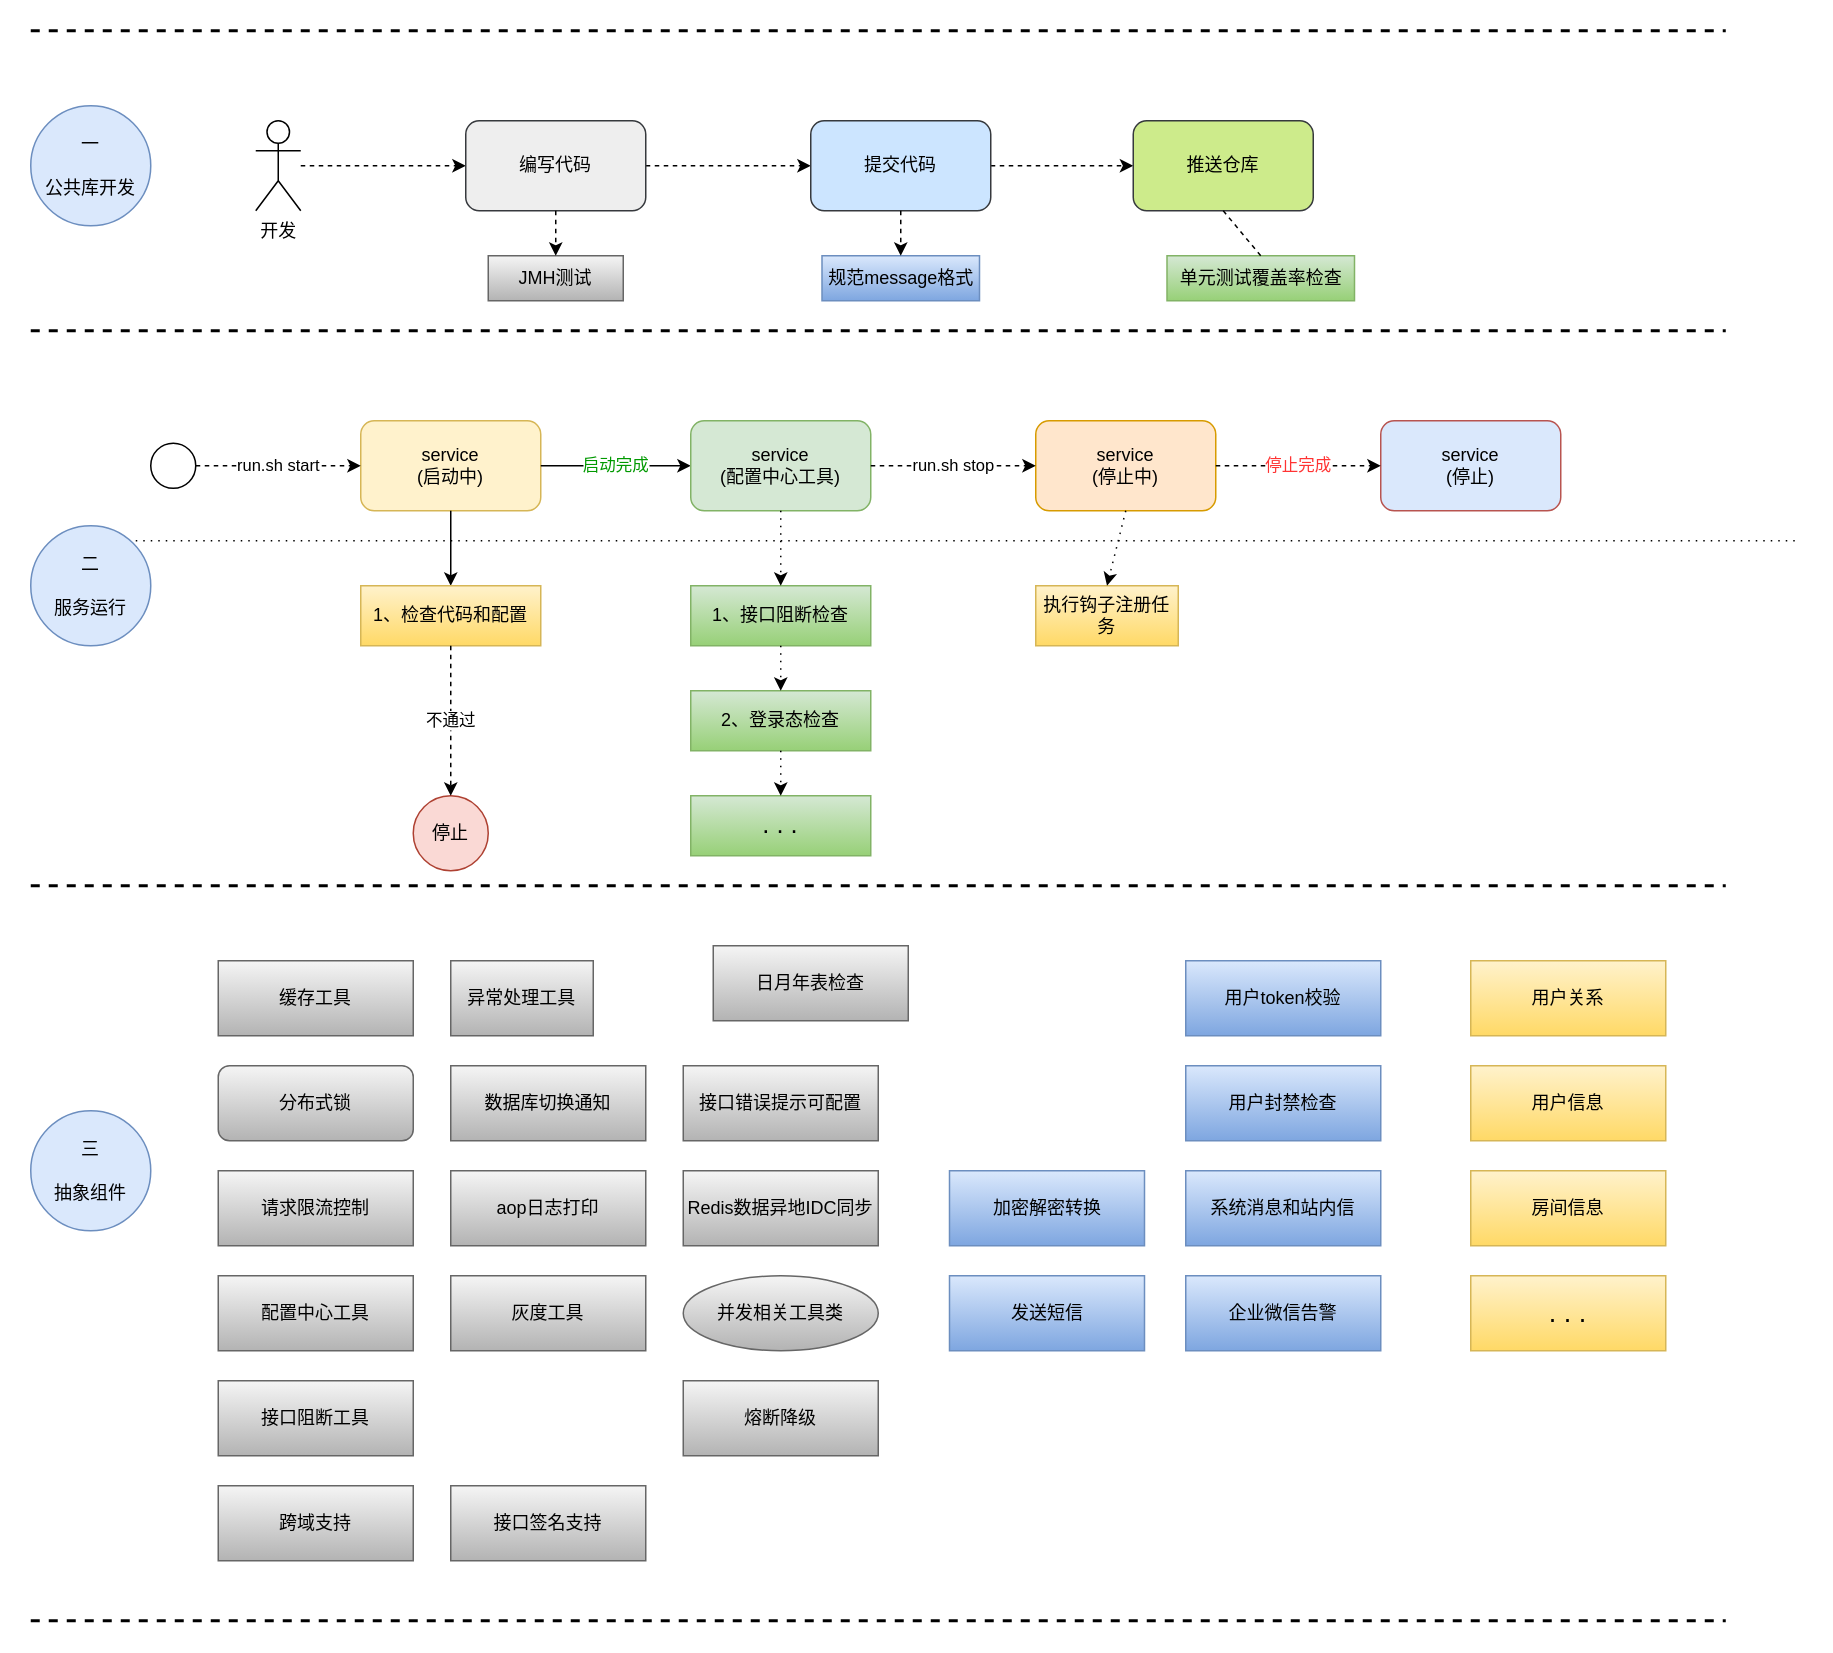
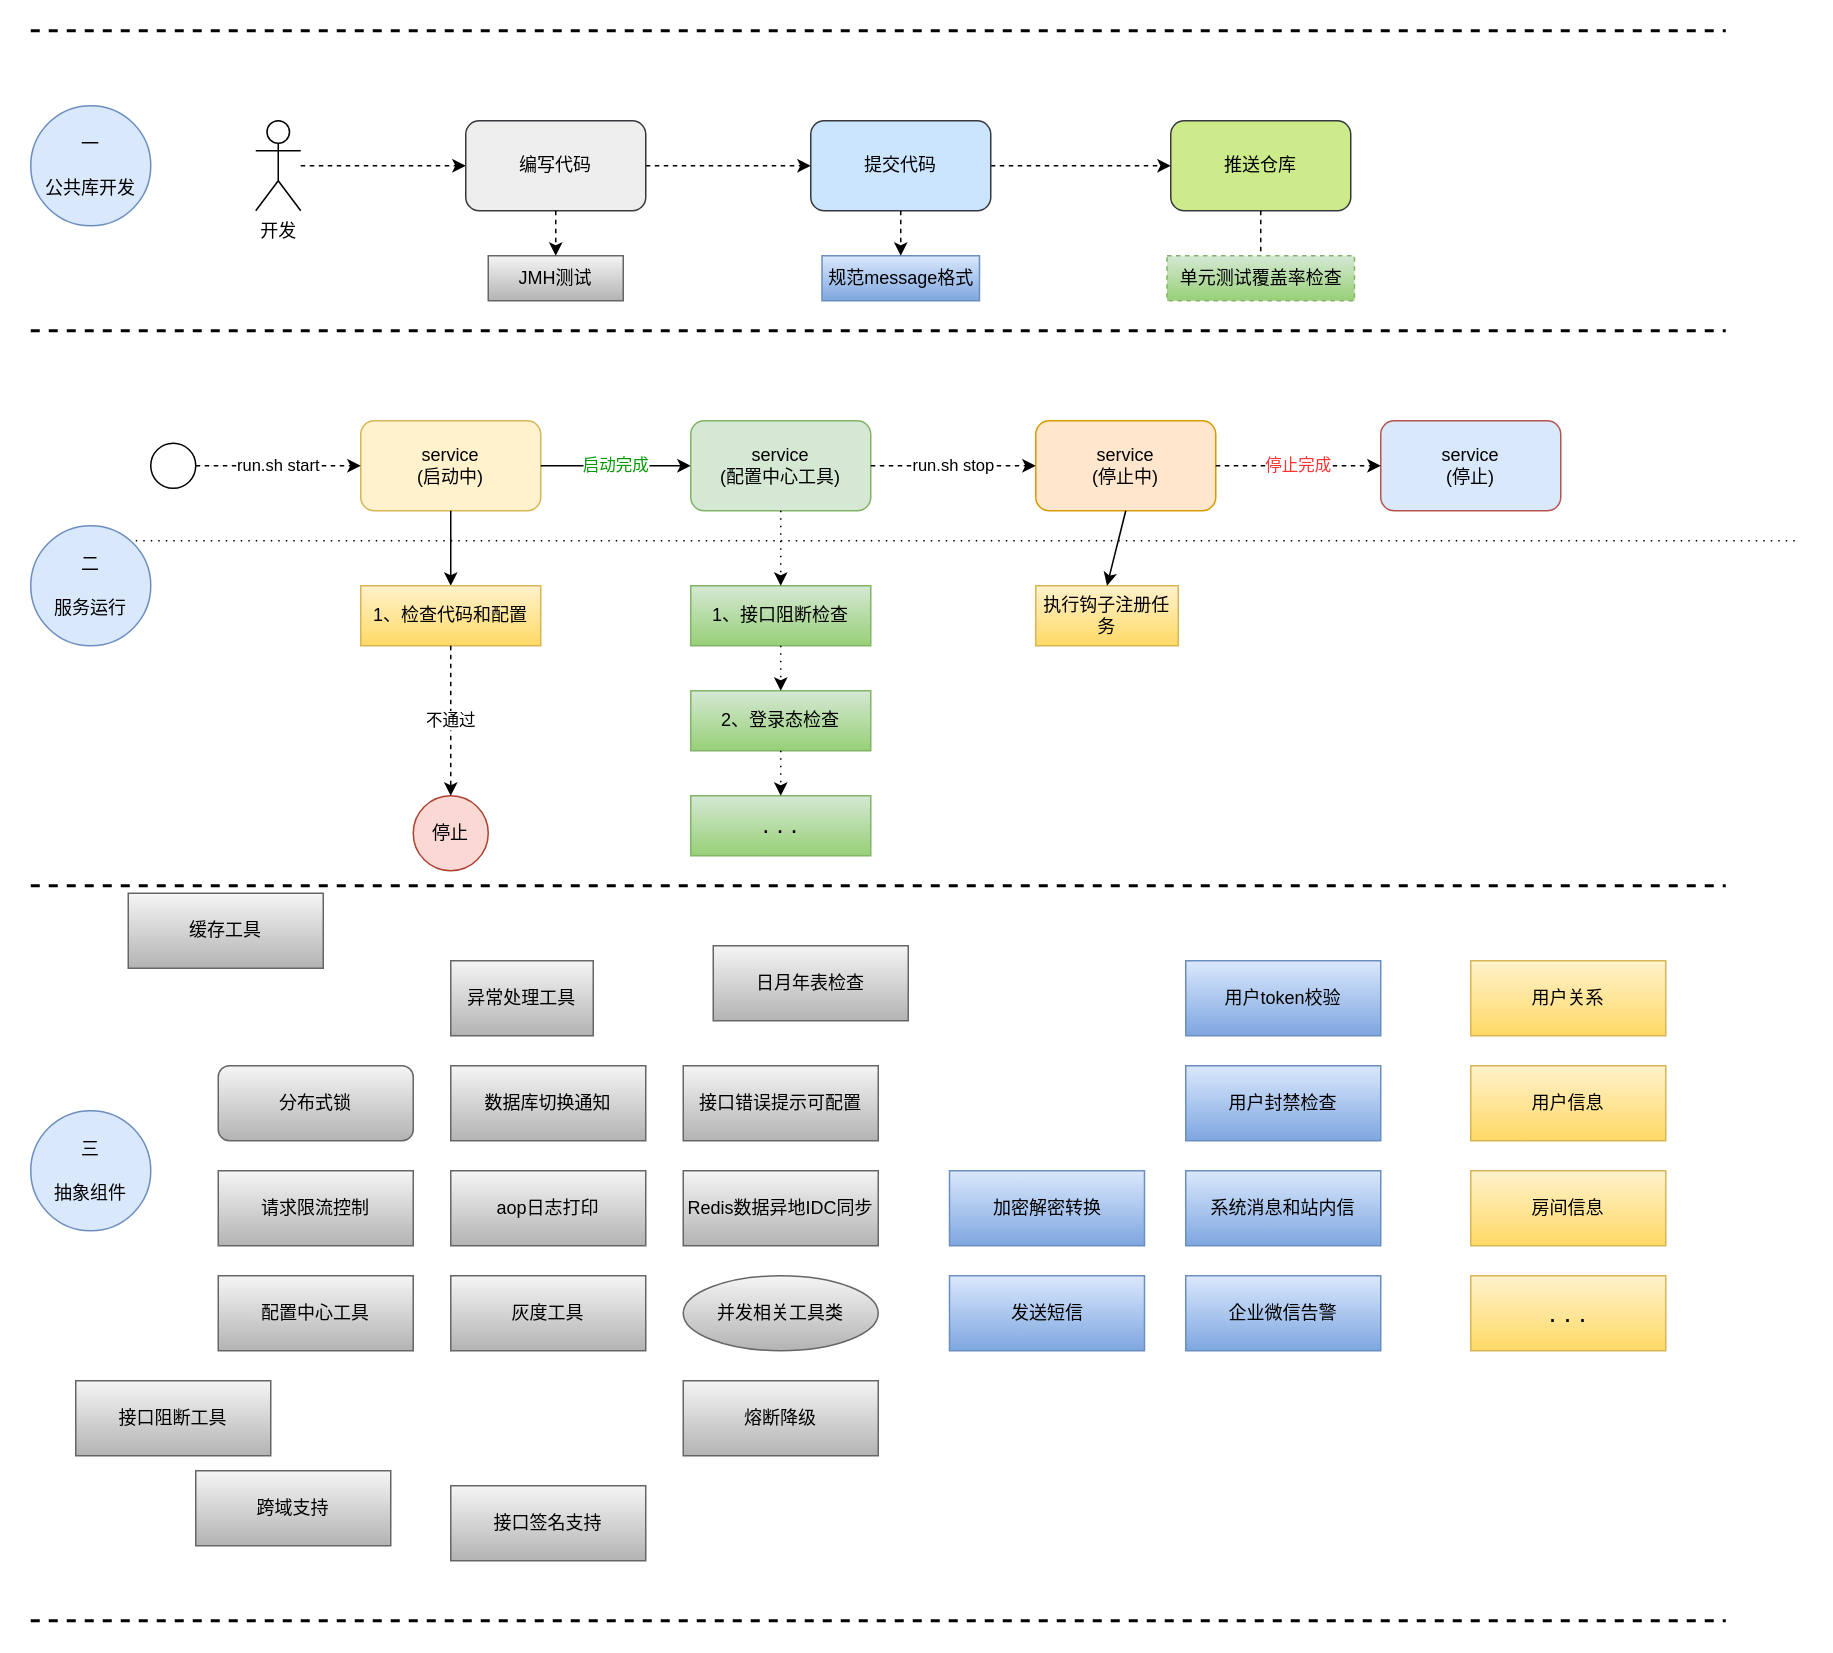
(1223, 166) -> (1261, 166)
(1261, 278) -> (1261, 278)
(1118, 543) -> (1118, 543)
(316, 998) -> (226, 931)
(316, 1418) -> (173, 1418)
(316, 1523) -> (293, 1508)
